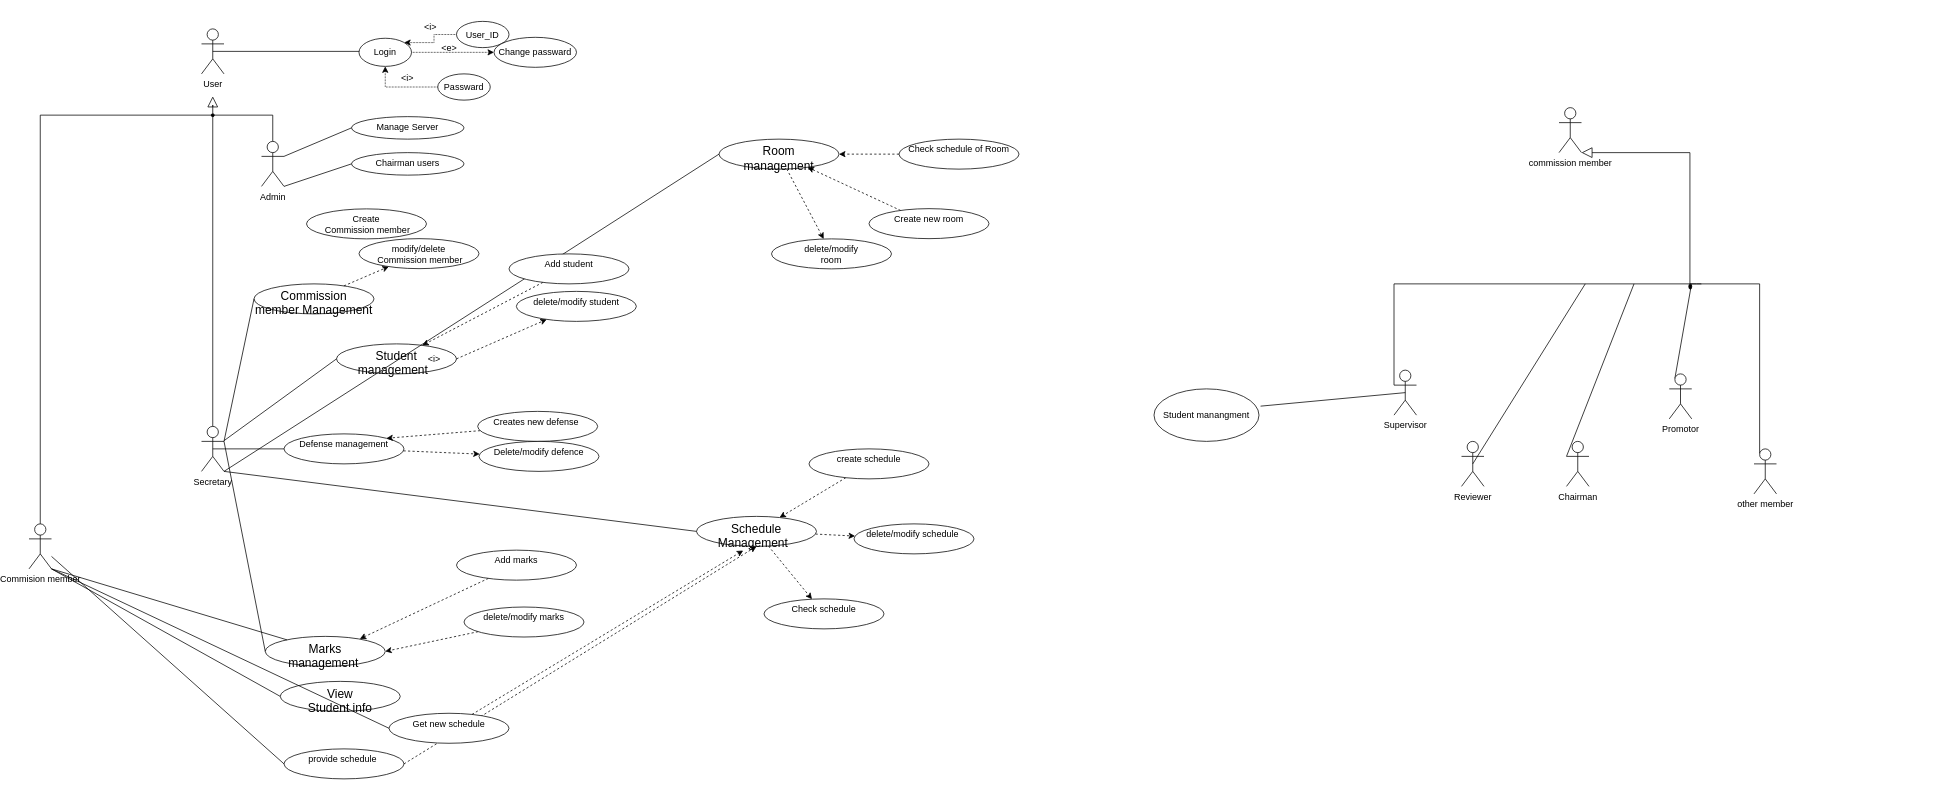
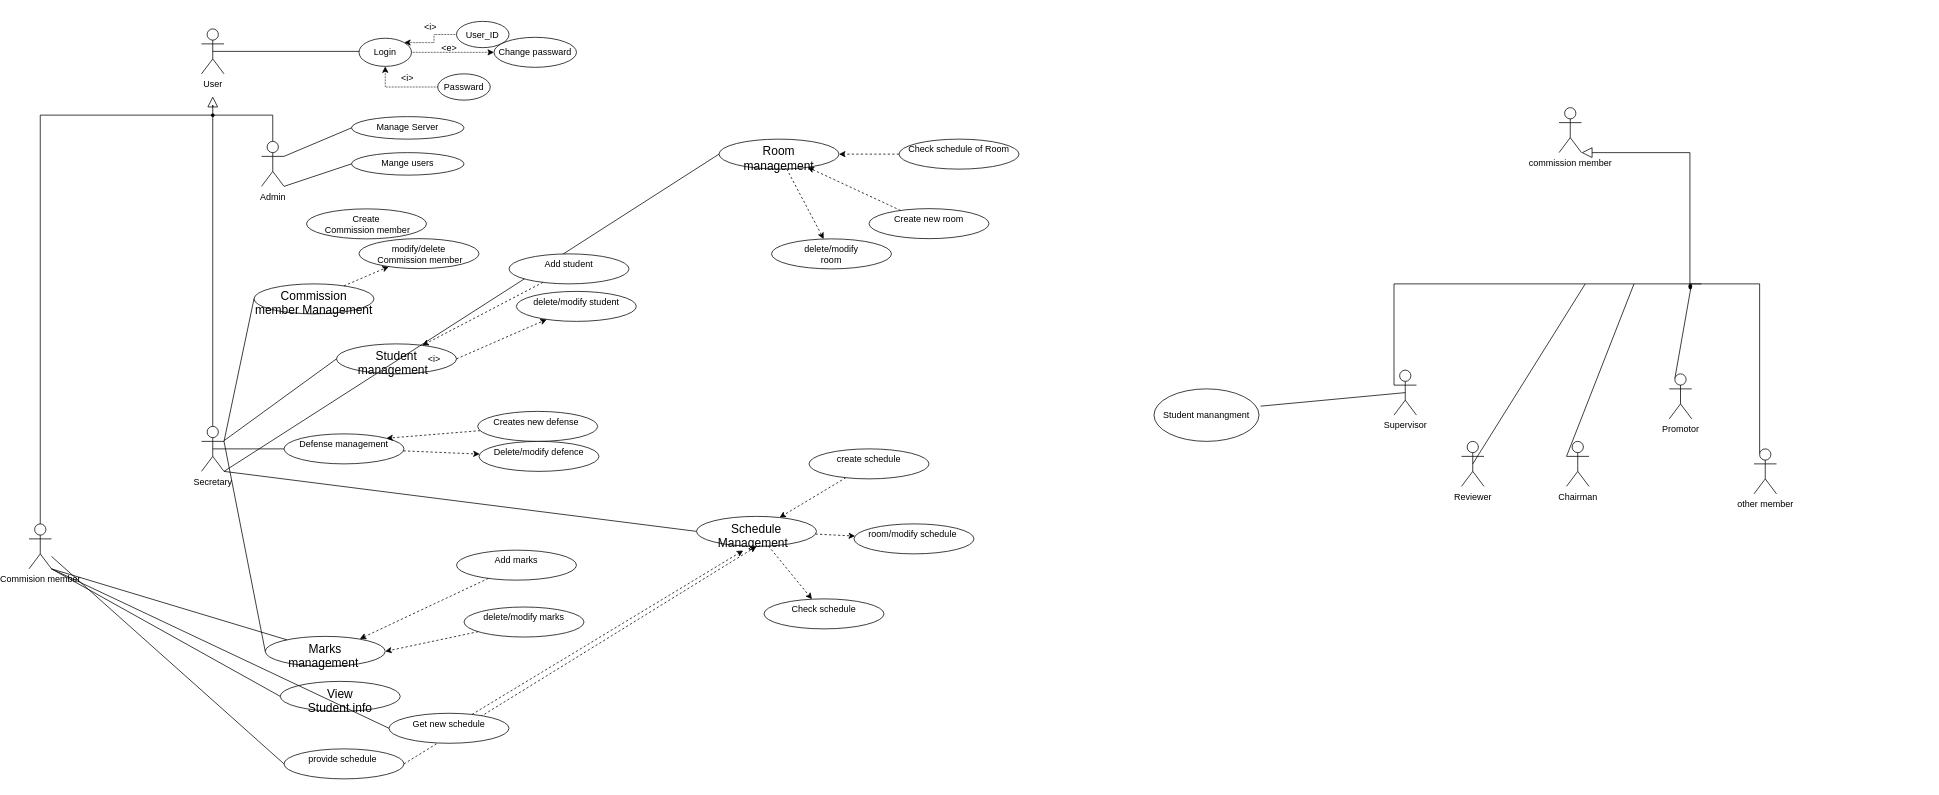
(408, 163) -> (408, 163)
(914, 535) -> (914, 535)
